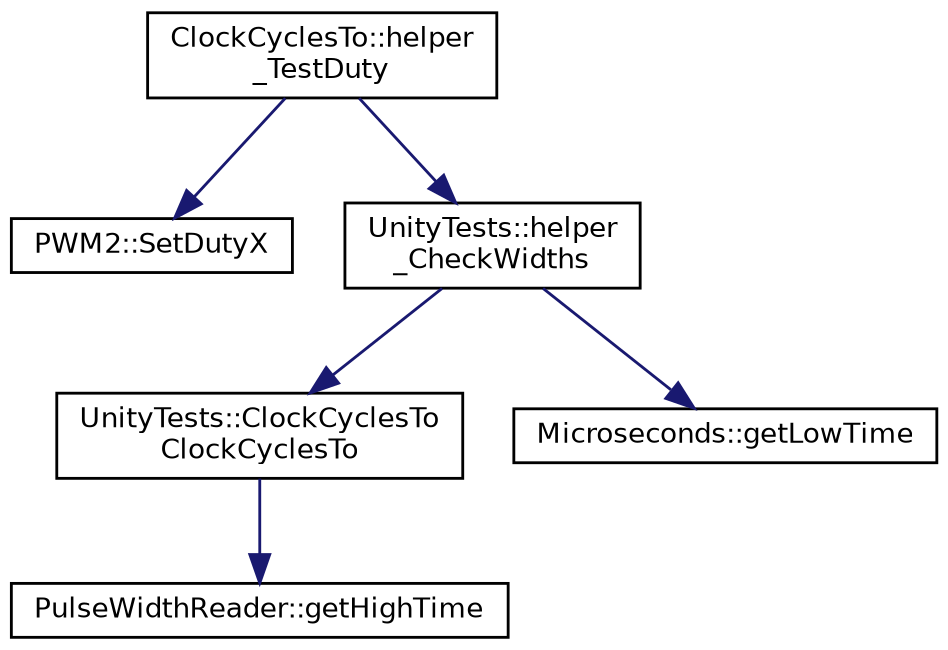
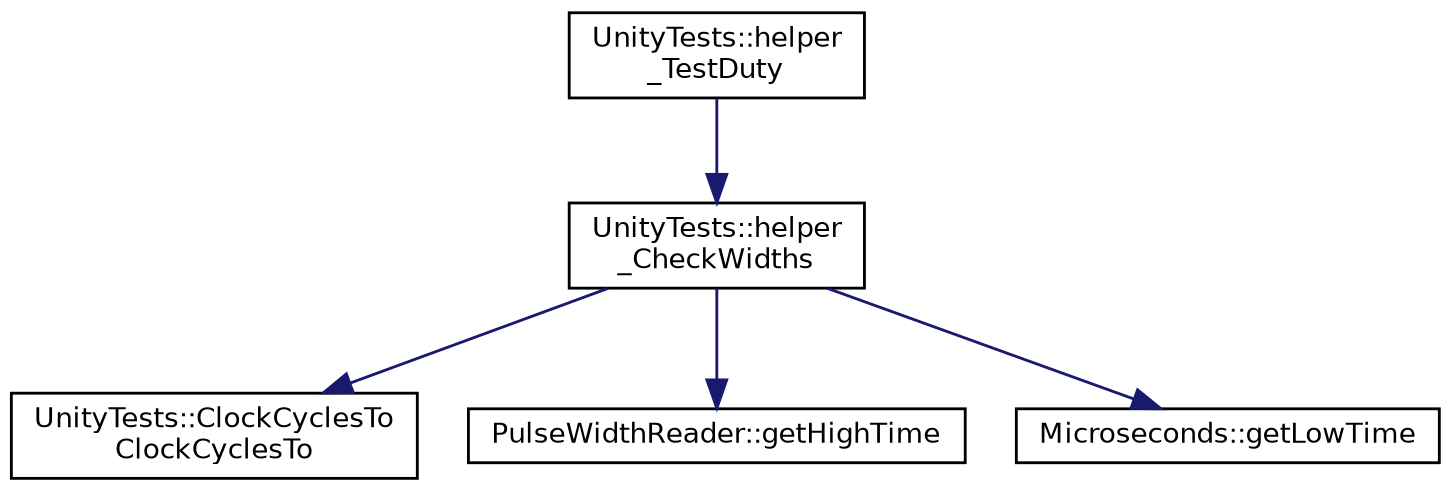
(322, 55) -> (717, 55)
(152, 246) -> none
(260, 516) -> (717, 334)
